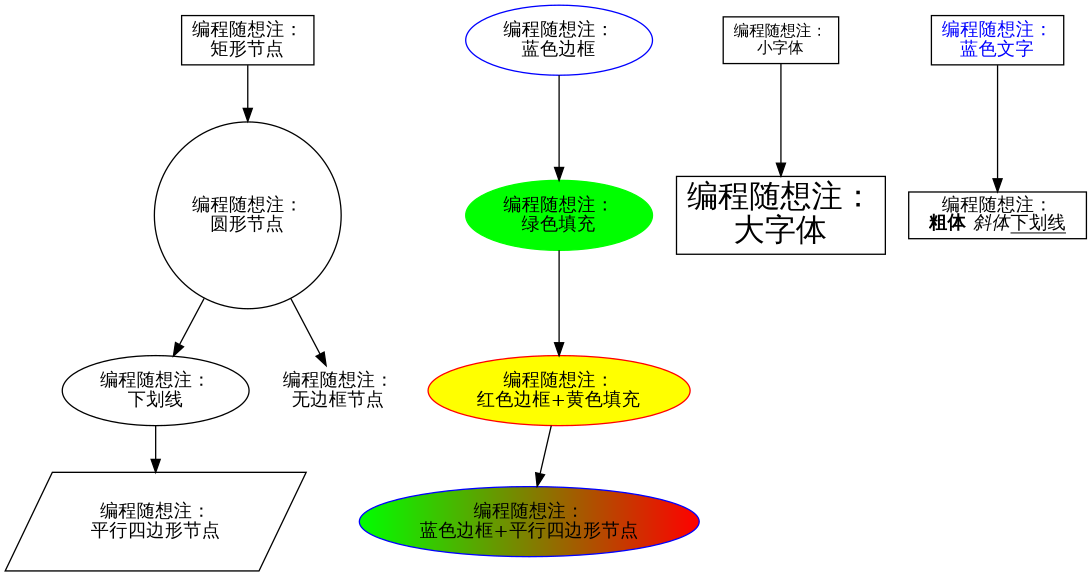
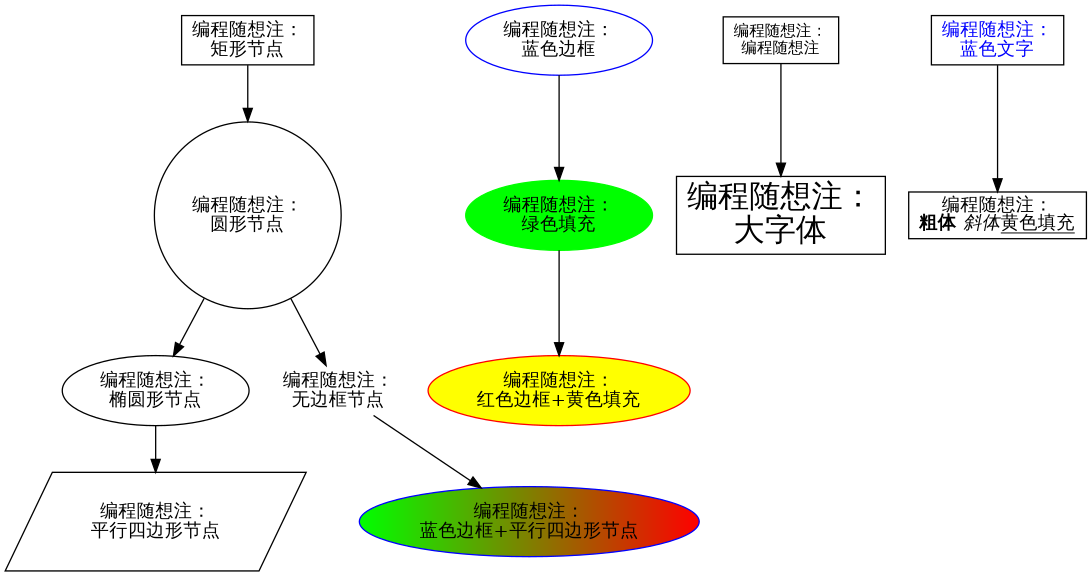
(781, 40) -> (781, 40)
(1038, 223) -> (1038, 223)
(156, 391) -> (156, 391)
(546, 450) -> (422, 448)
